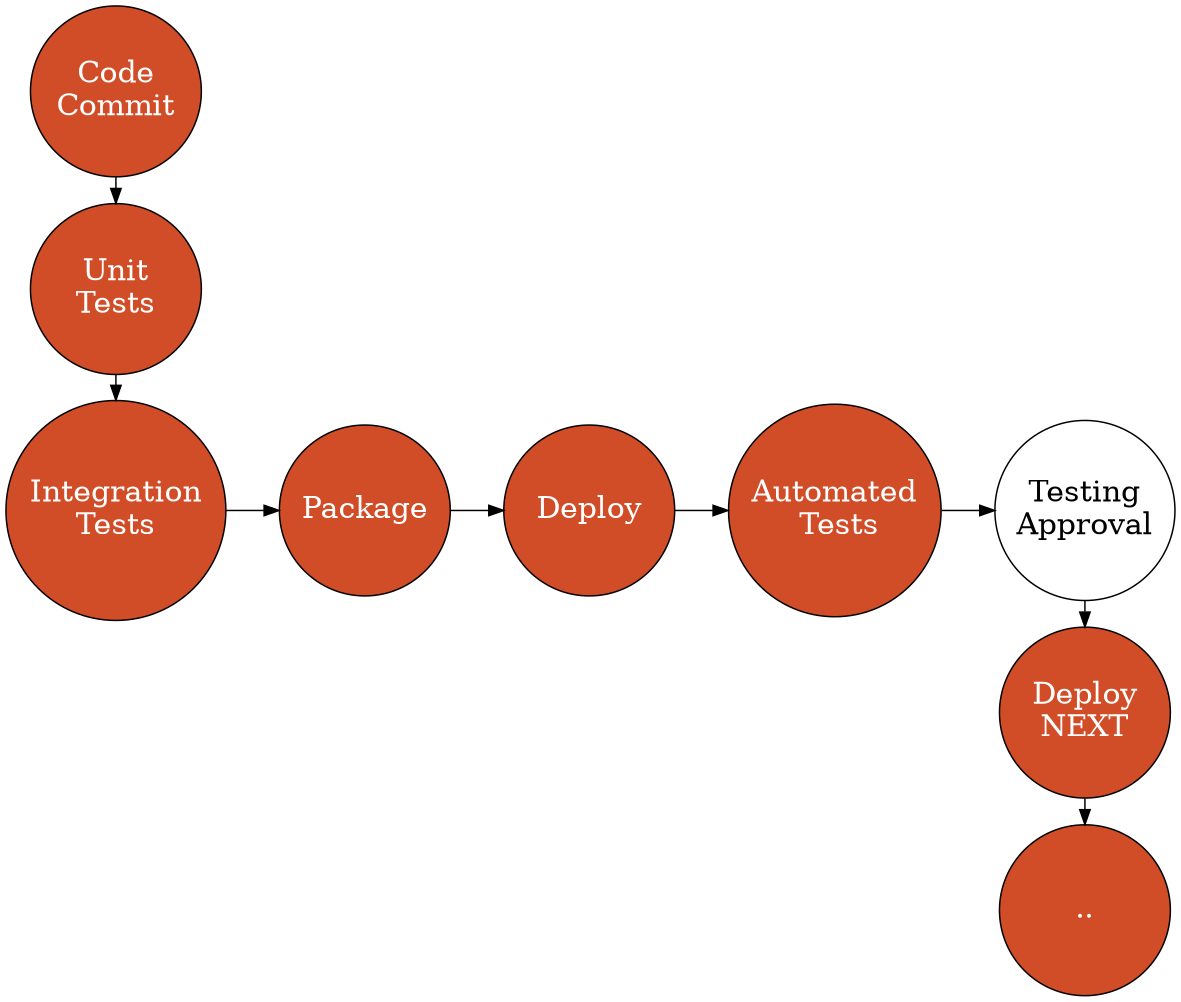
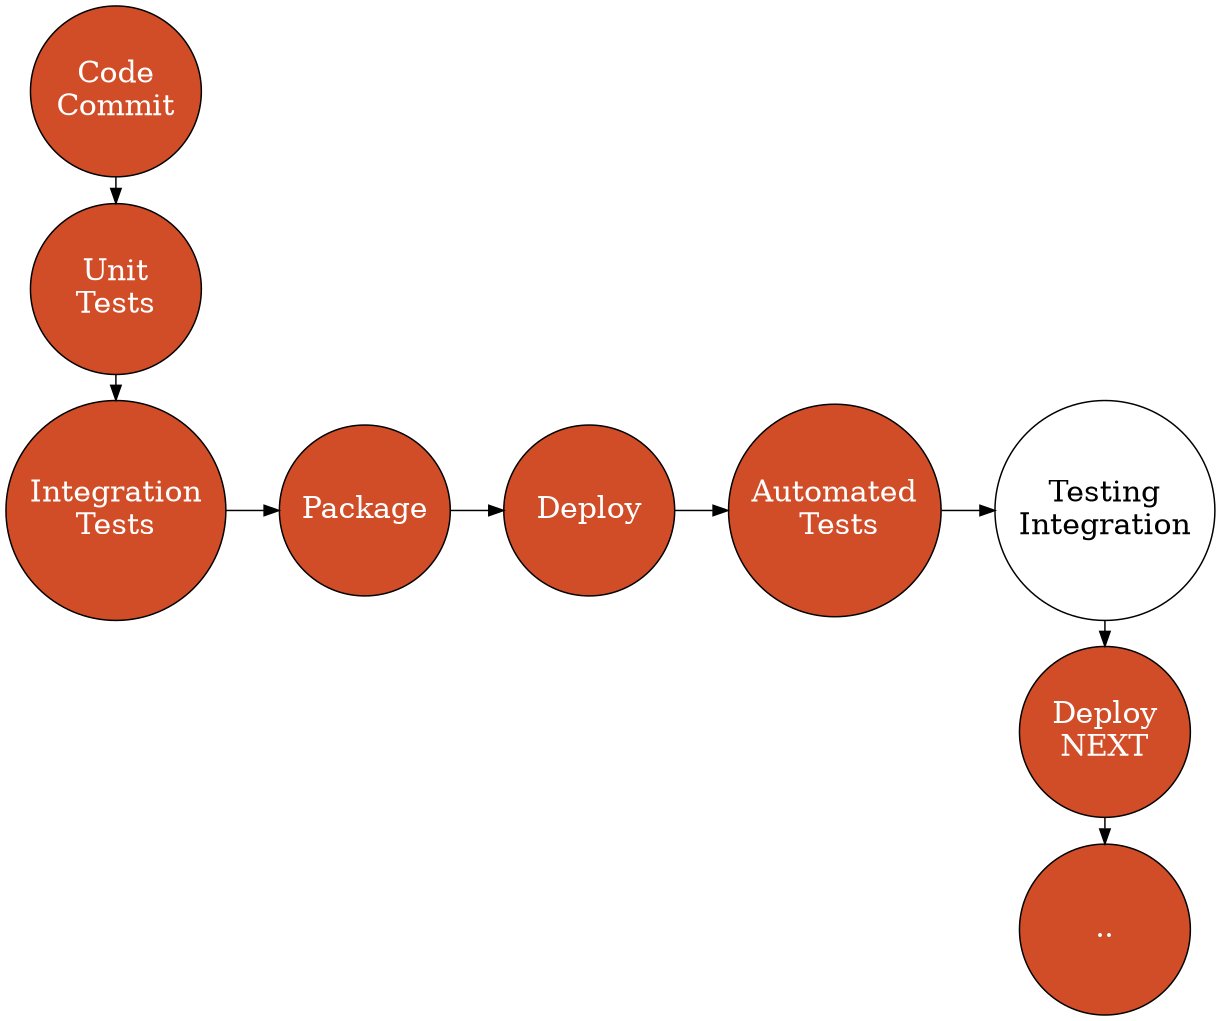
(1085, 525) -> (1105, 525)
